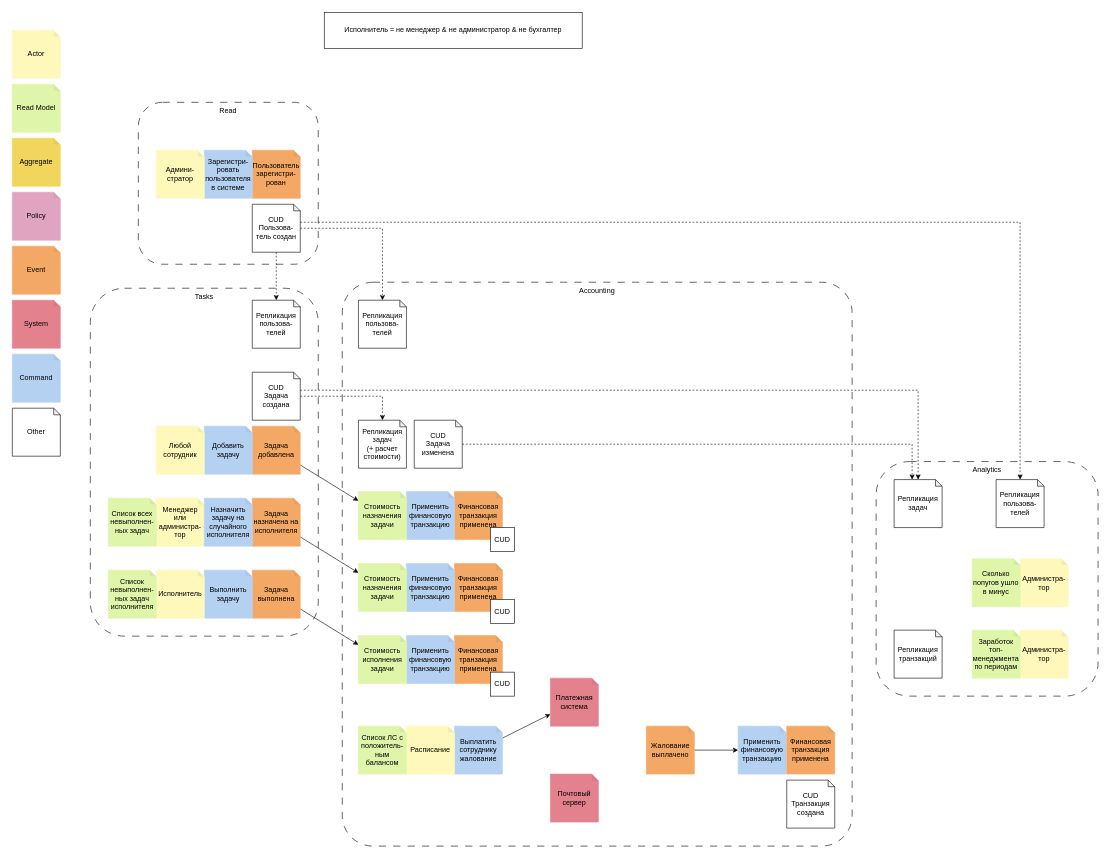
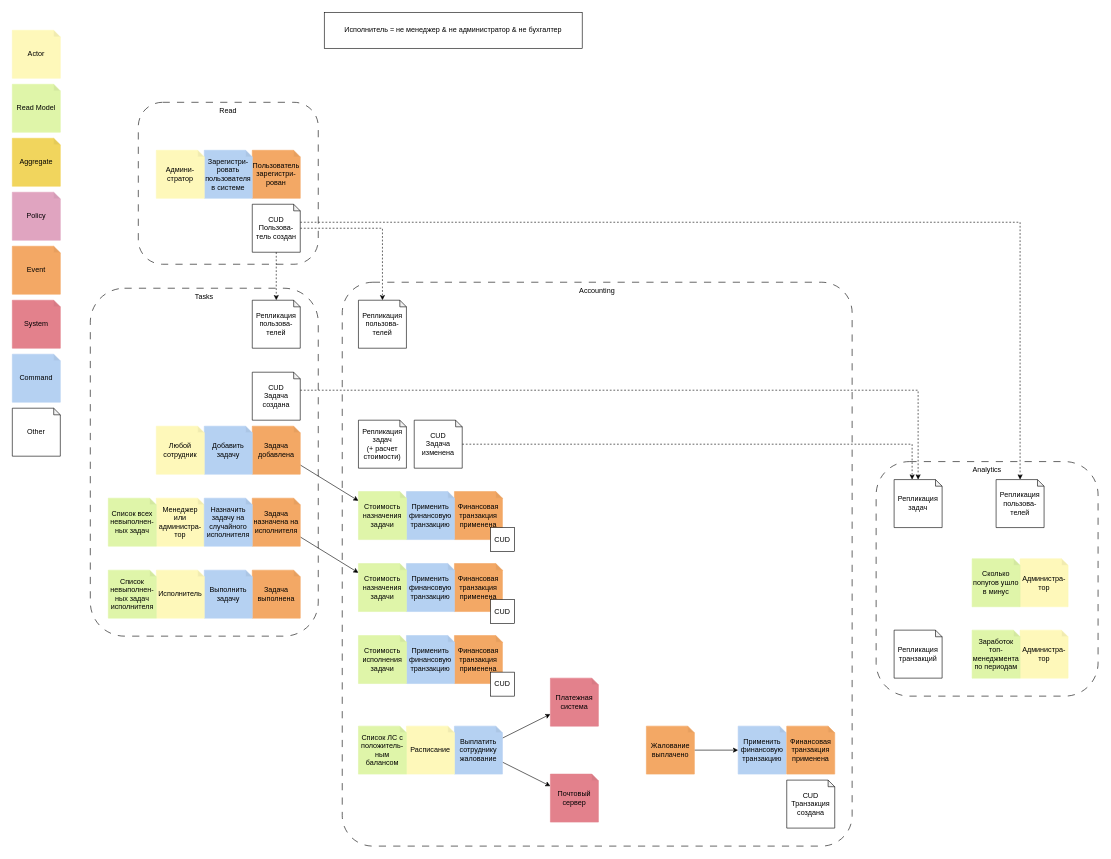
(383, 405) -> none
(329, 627) -> none
none -> (514, 768)
